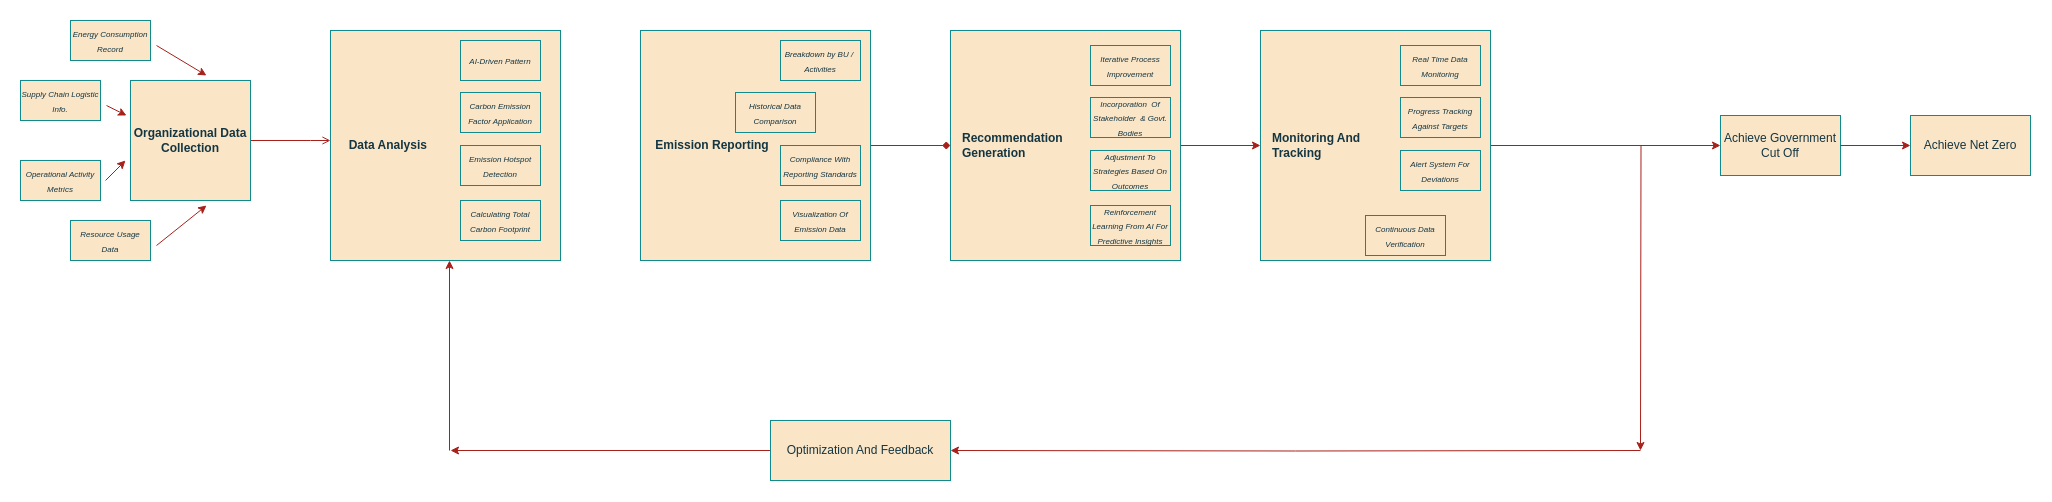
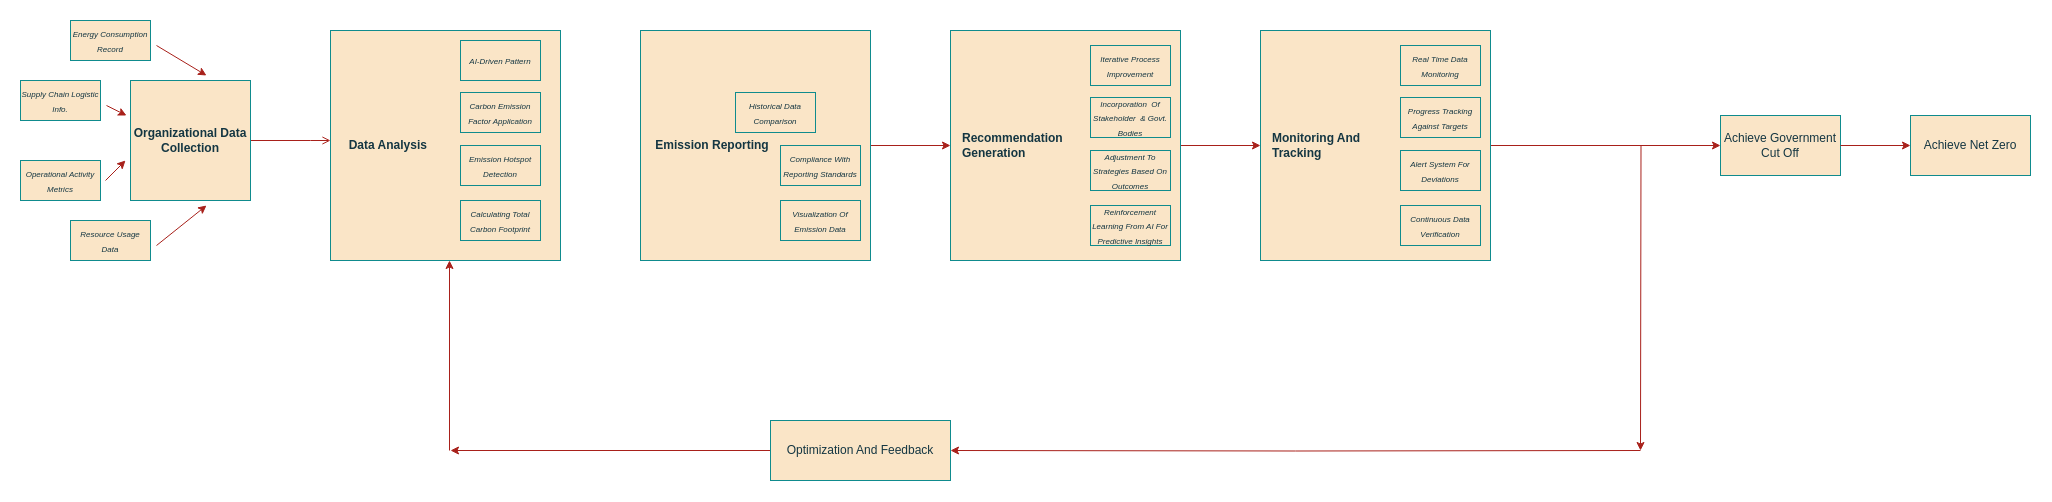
(821, 61) -> none
(941, 146) -> (942, 146)
(1406, 236) -> (1441, 226)
